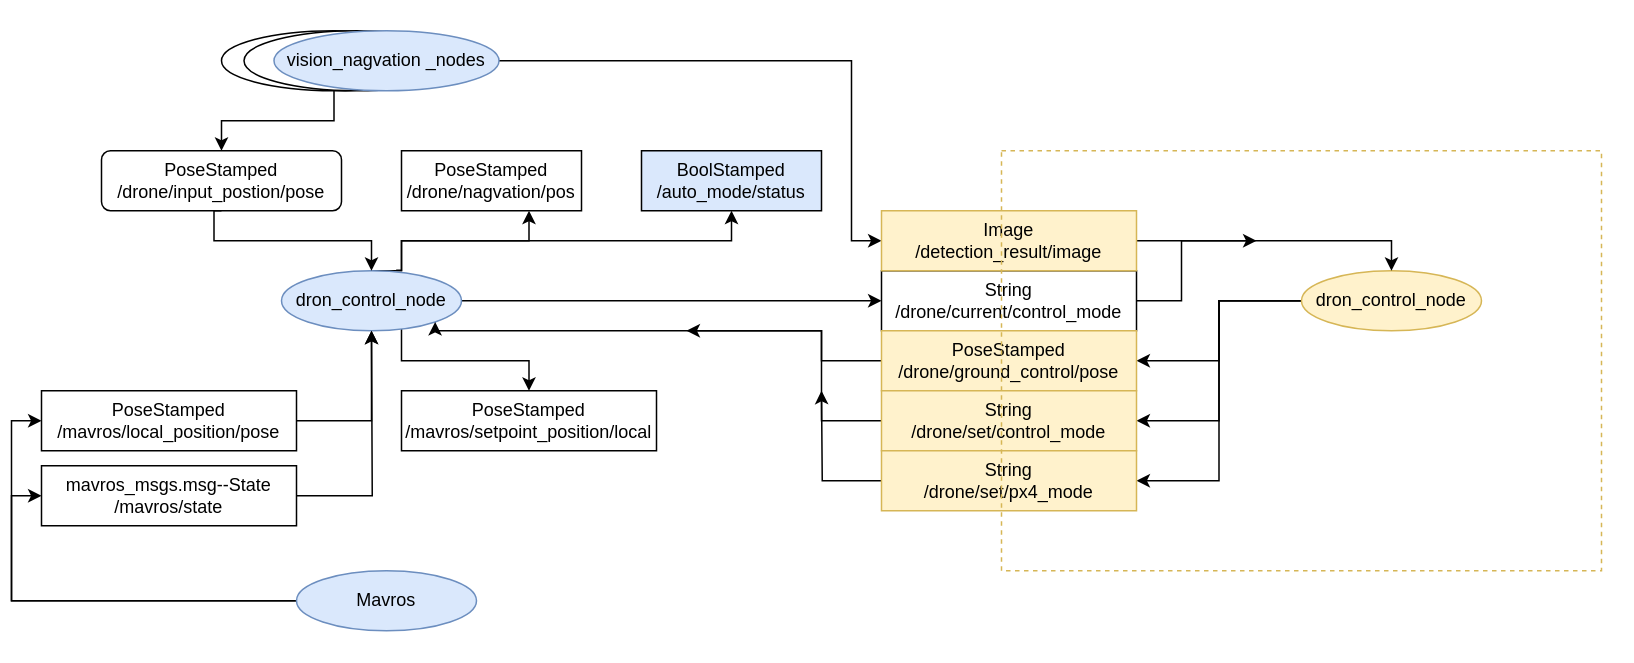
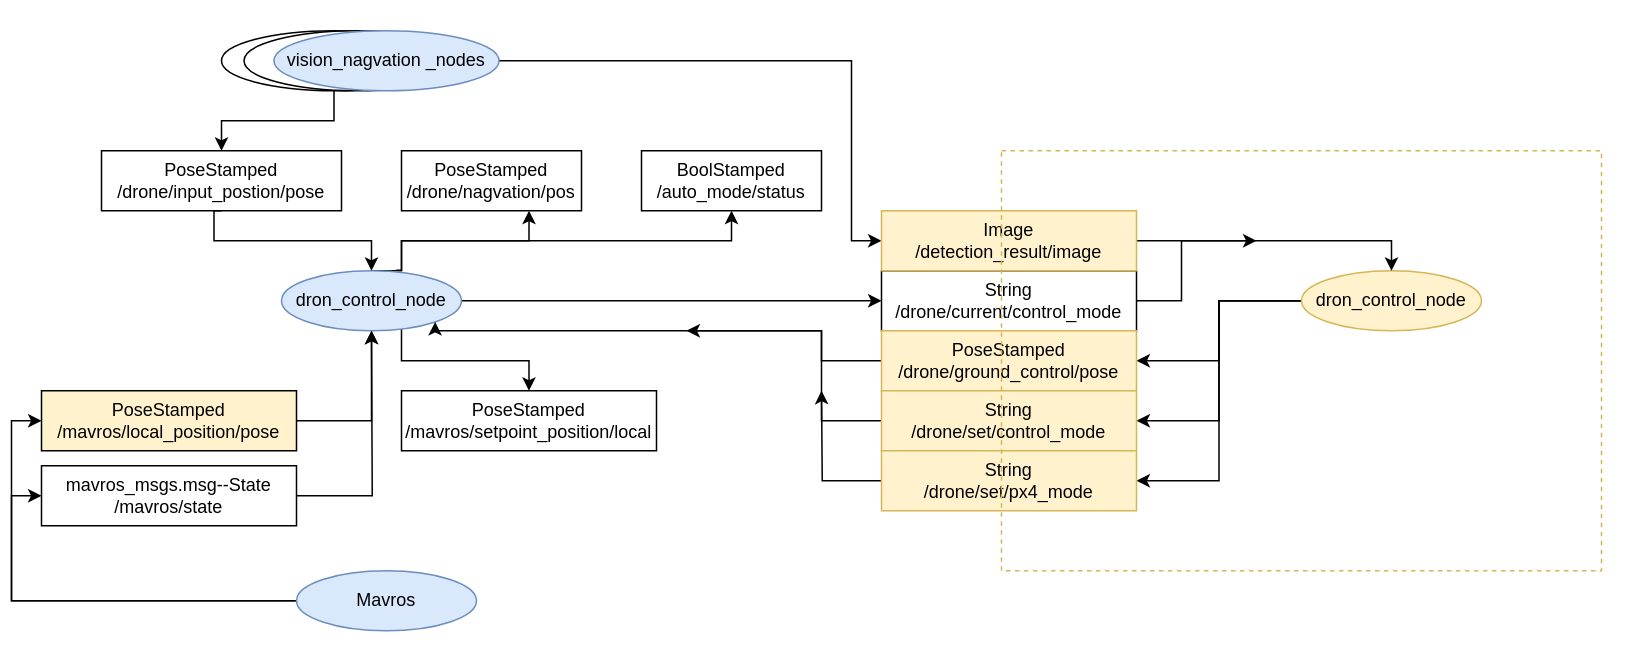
(221, 181) -> (221, 181)
(731, 181) -> (731, 181)
(169, 421) -> (169, 421)
